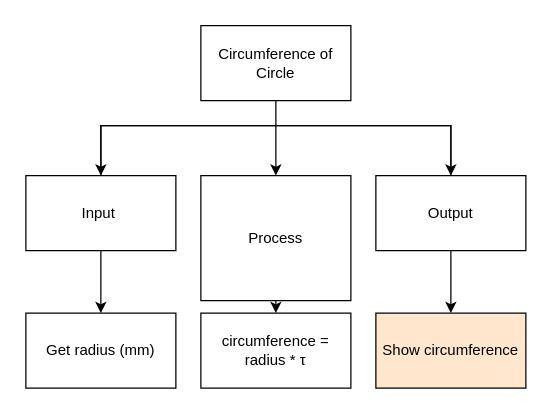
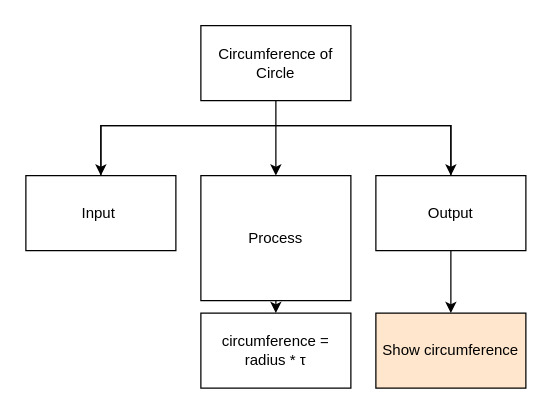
(101, 278) -> none
(101, 351) -> none
